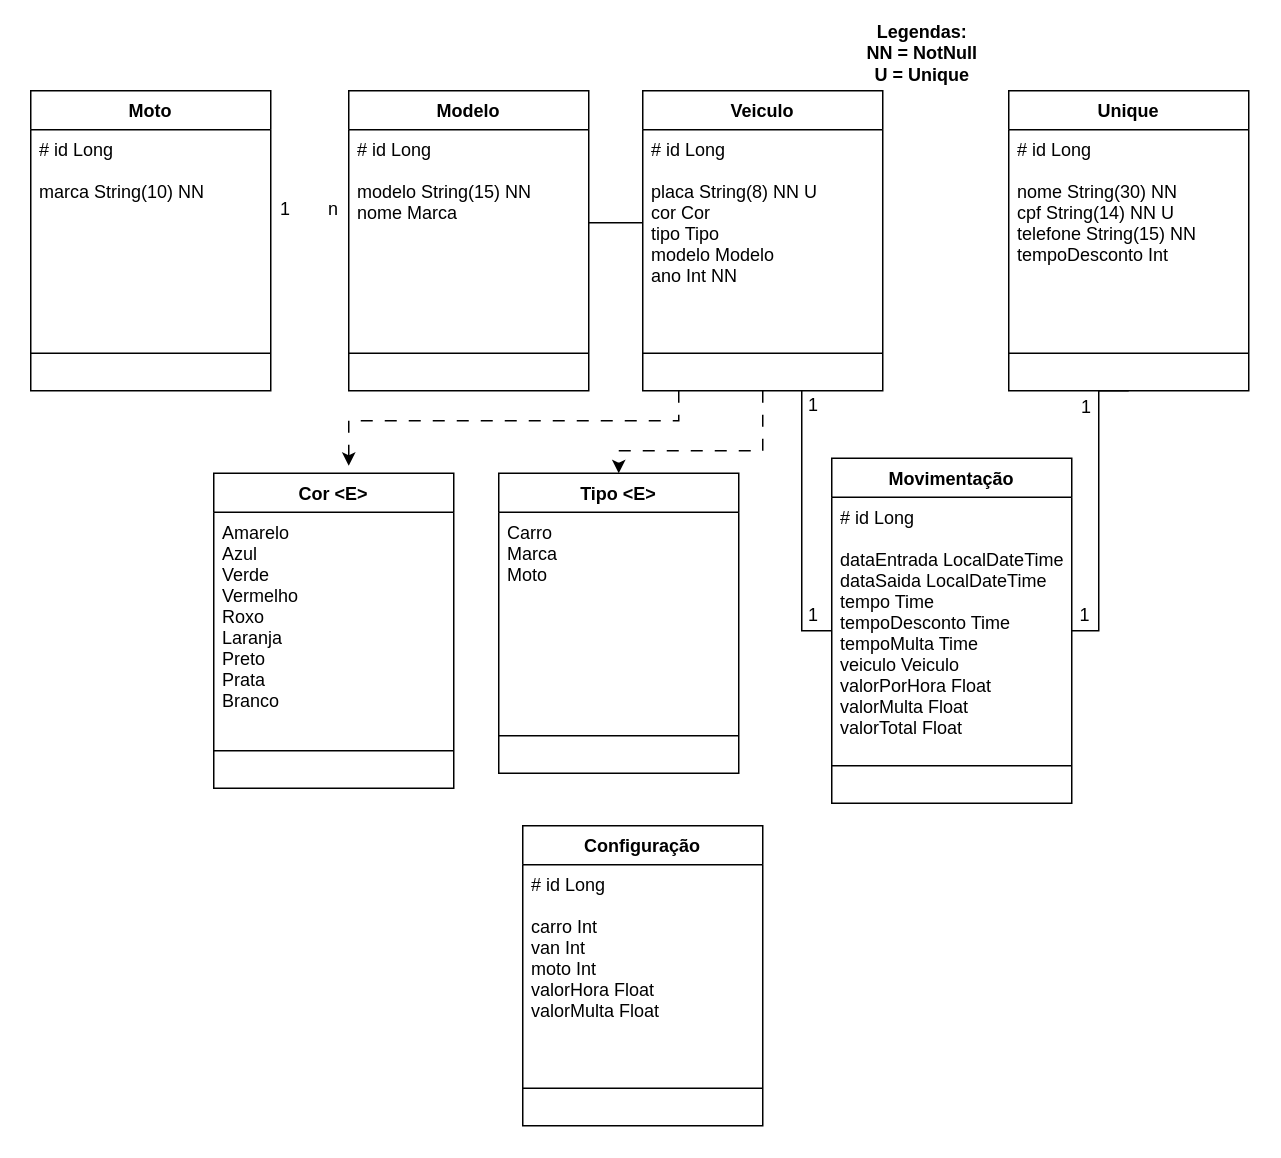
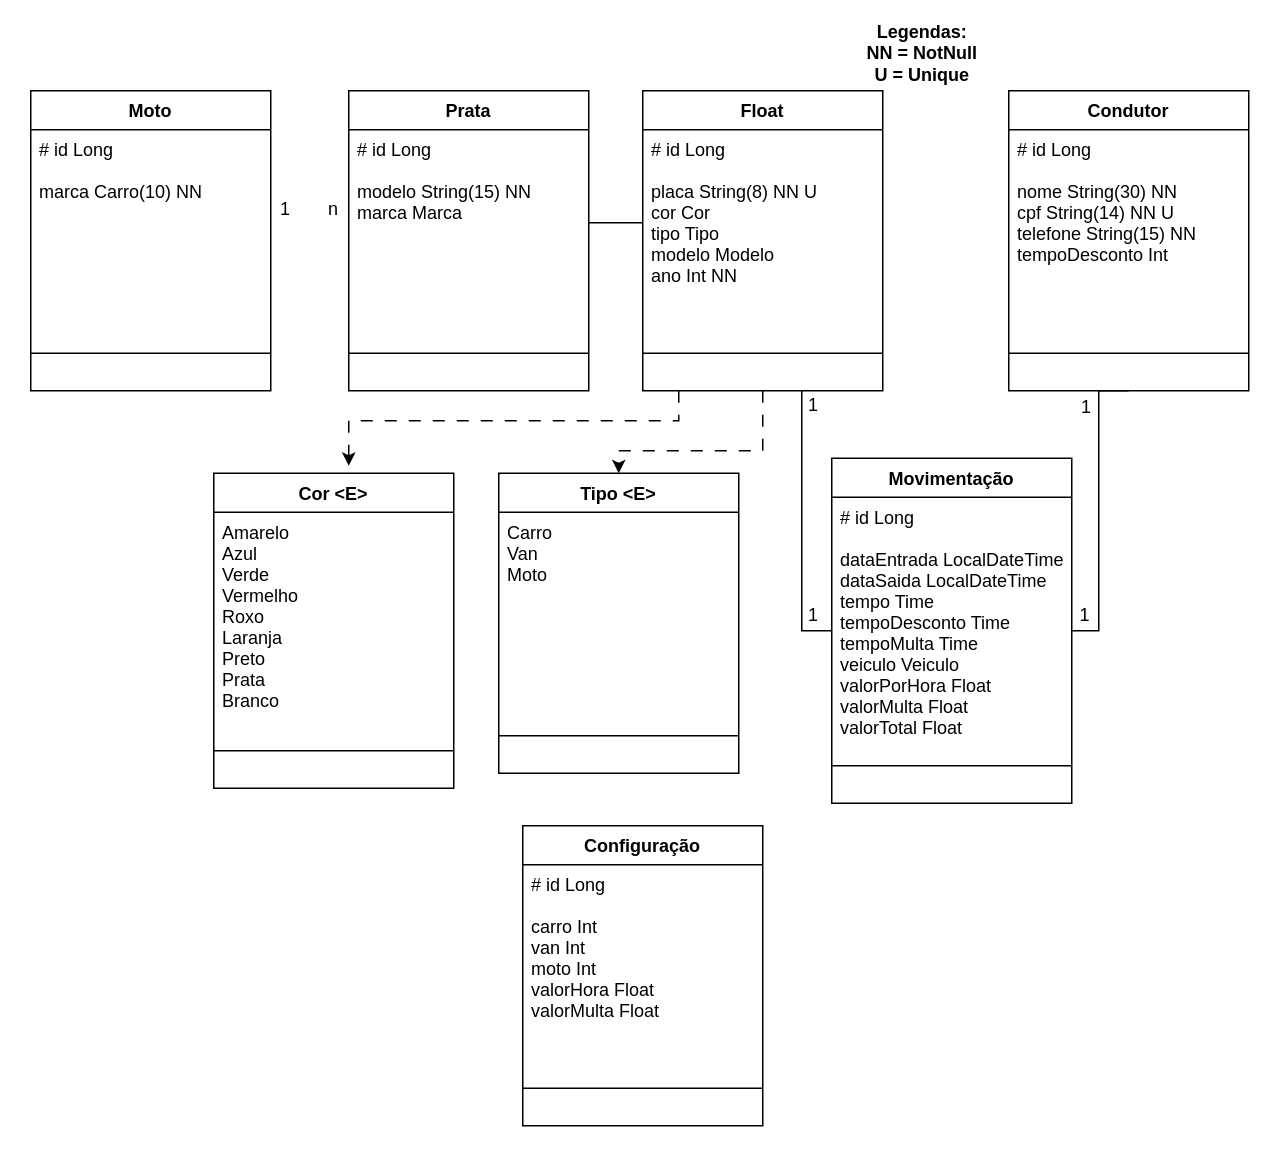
(468, 111) -> (468, 111)
(762, 111) -> (762, 111)
(1128, 111) -> (1128, 111)
(77, 150) -> (77, 150)
(395, 150) -> (395, 150)
(532, 533) -> (532, 533)
